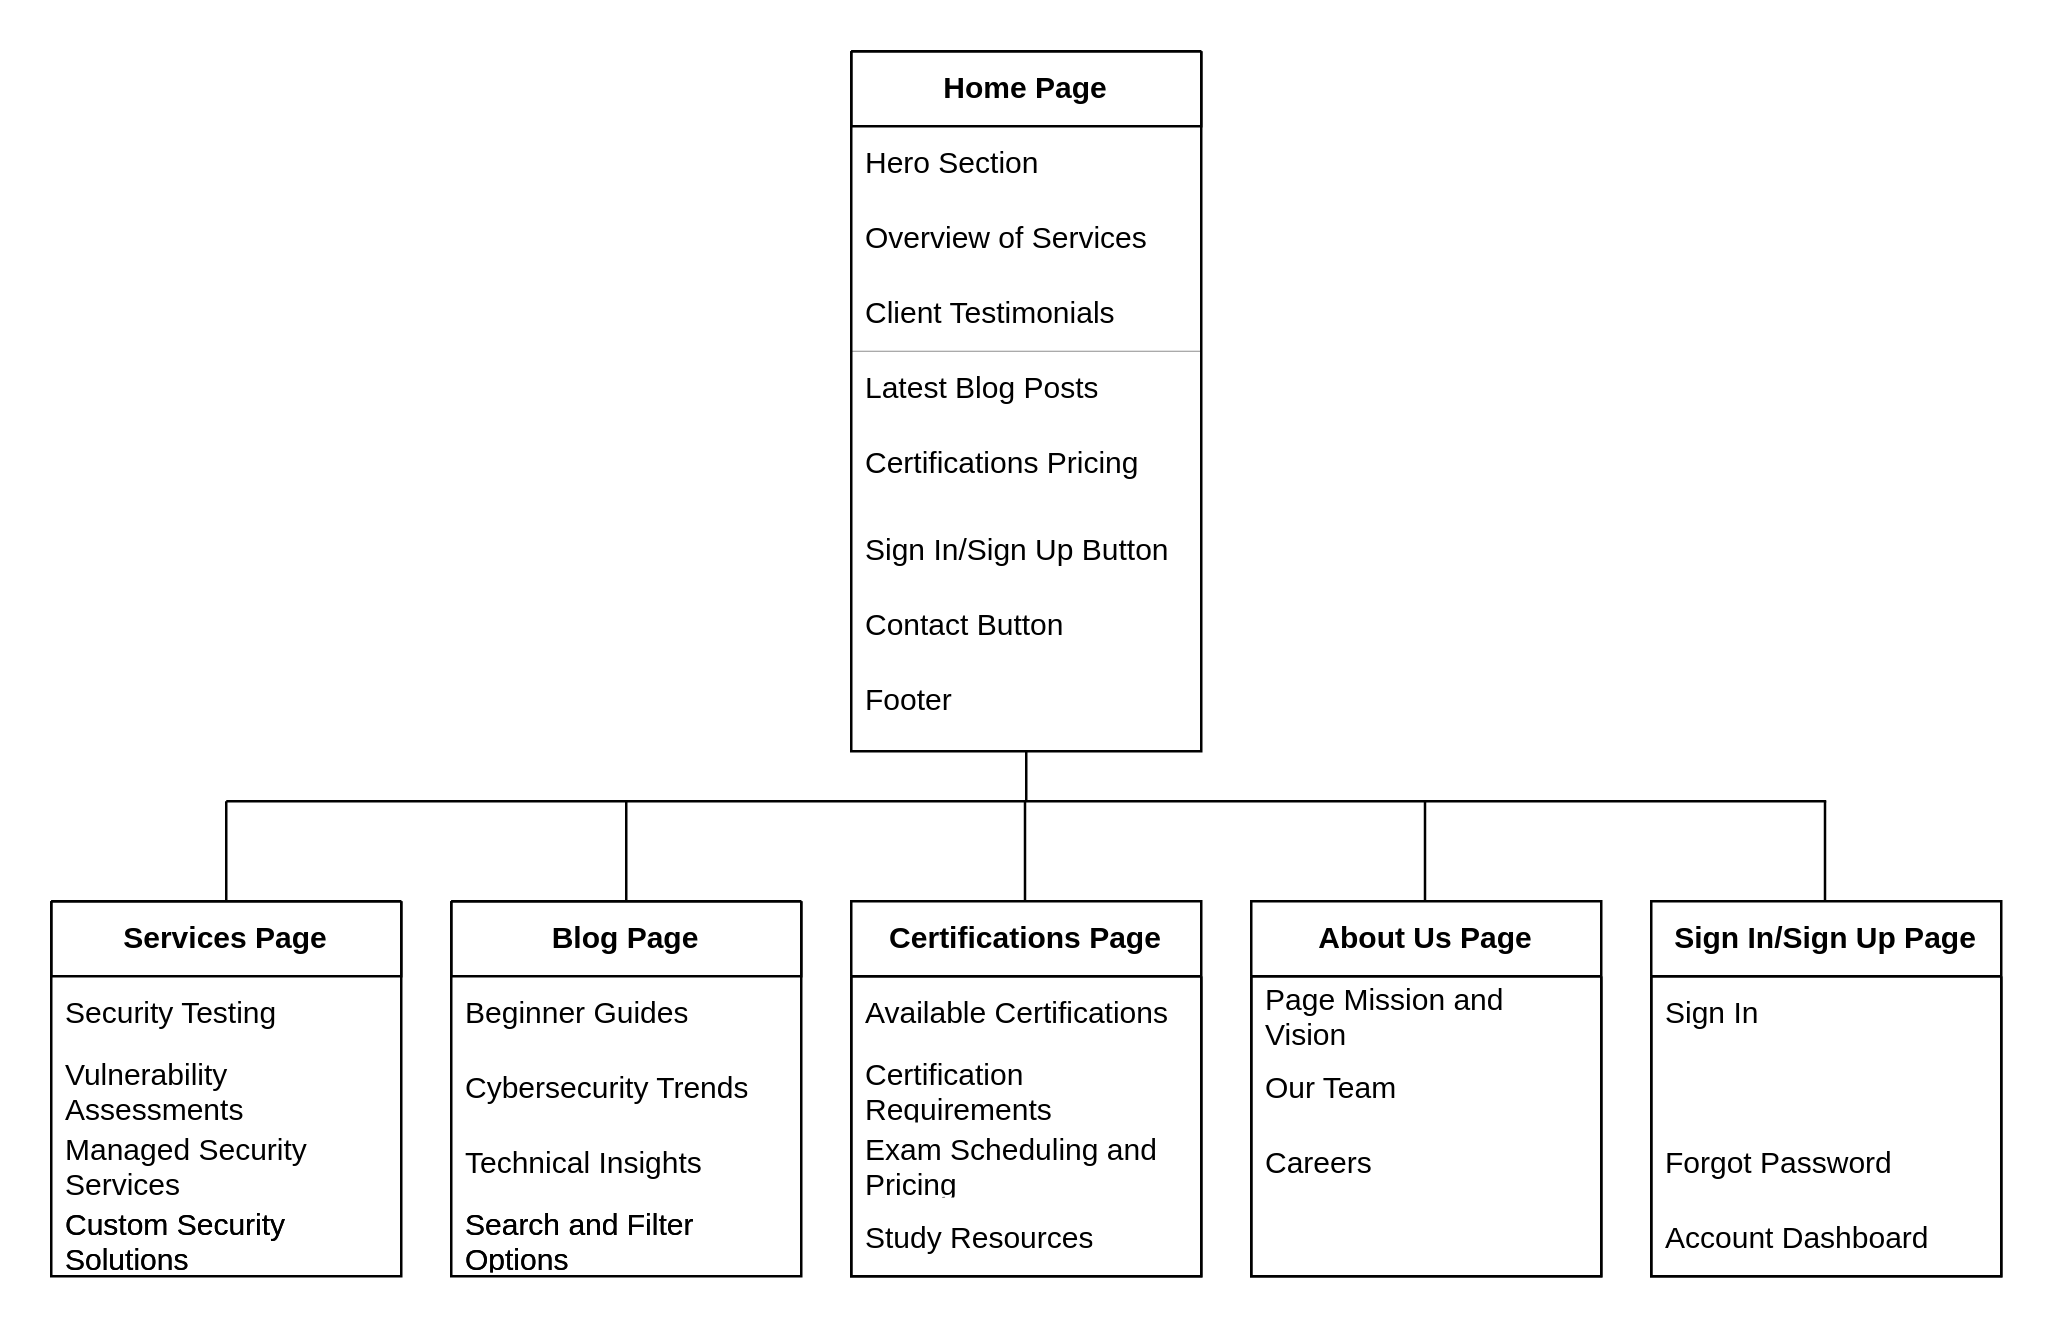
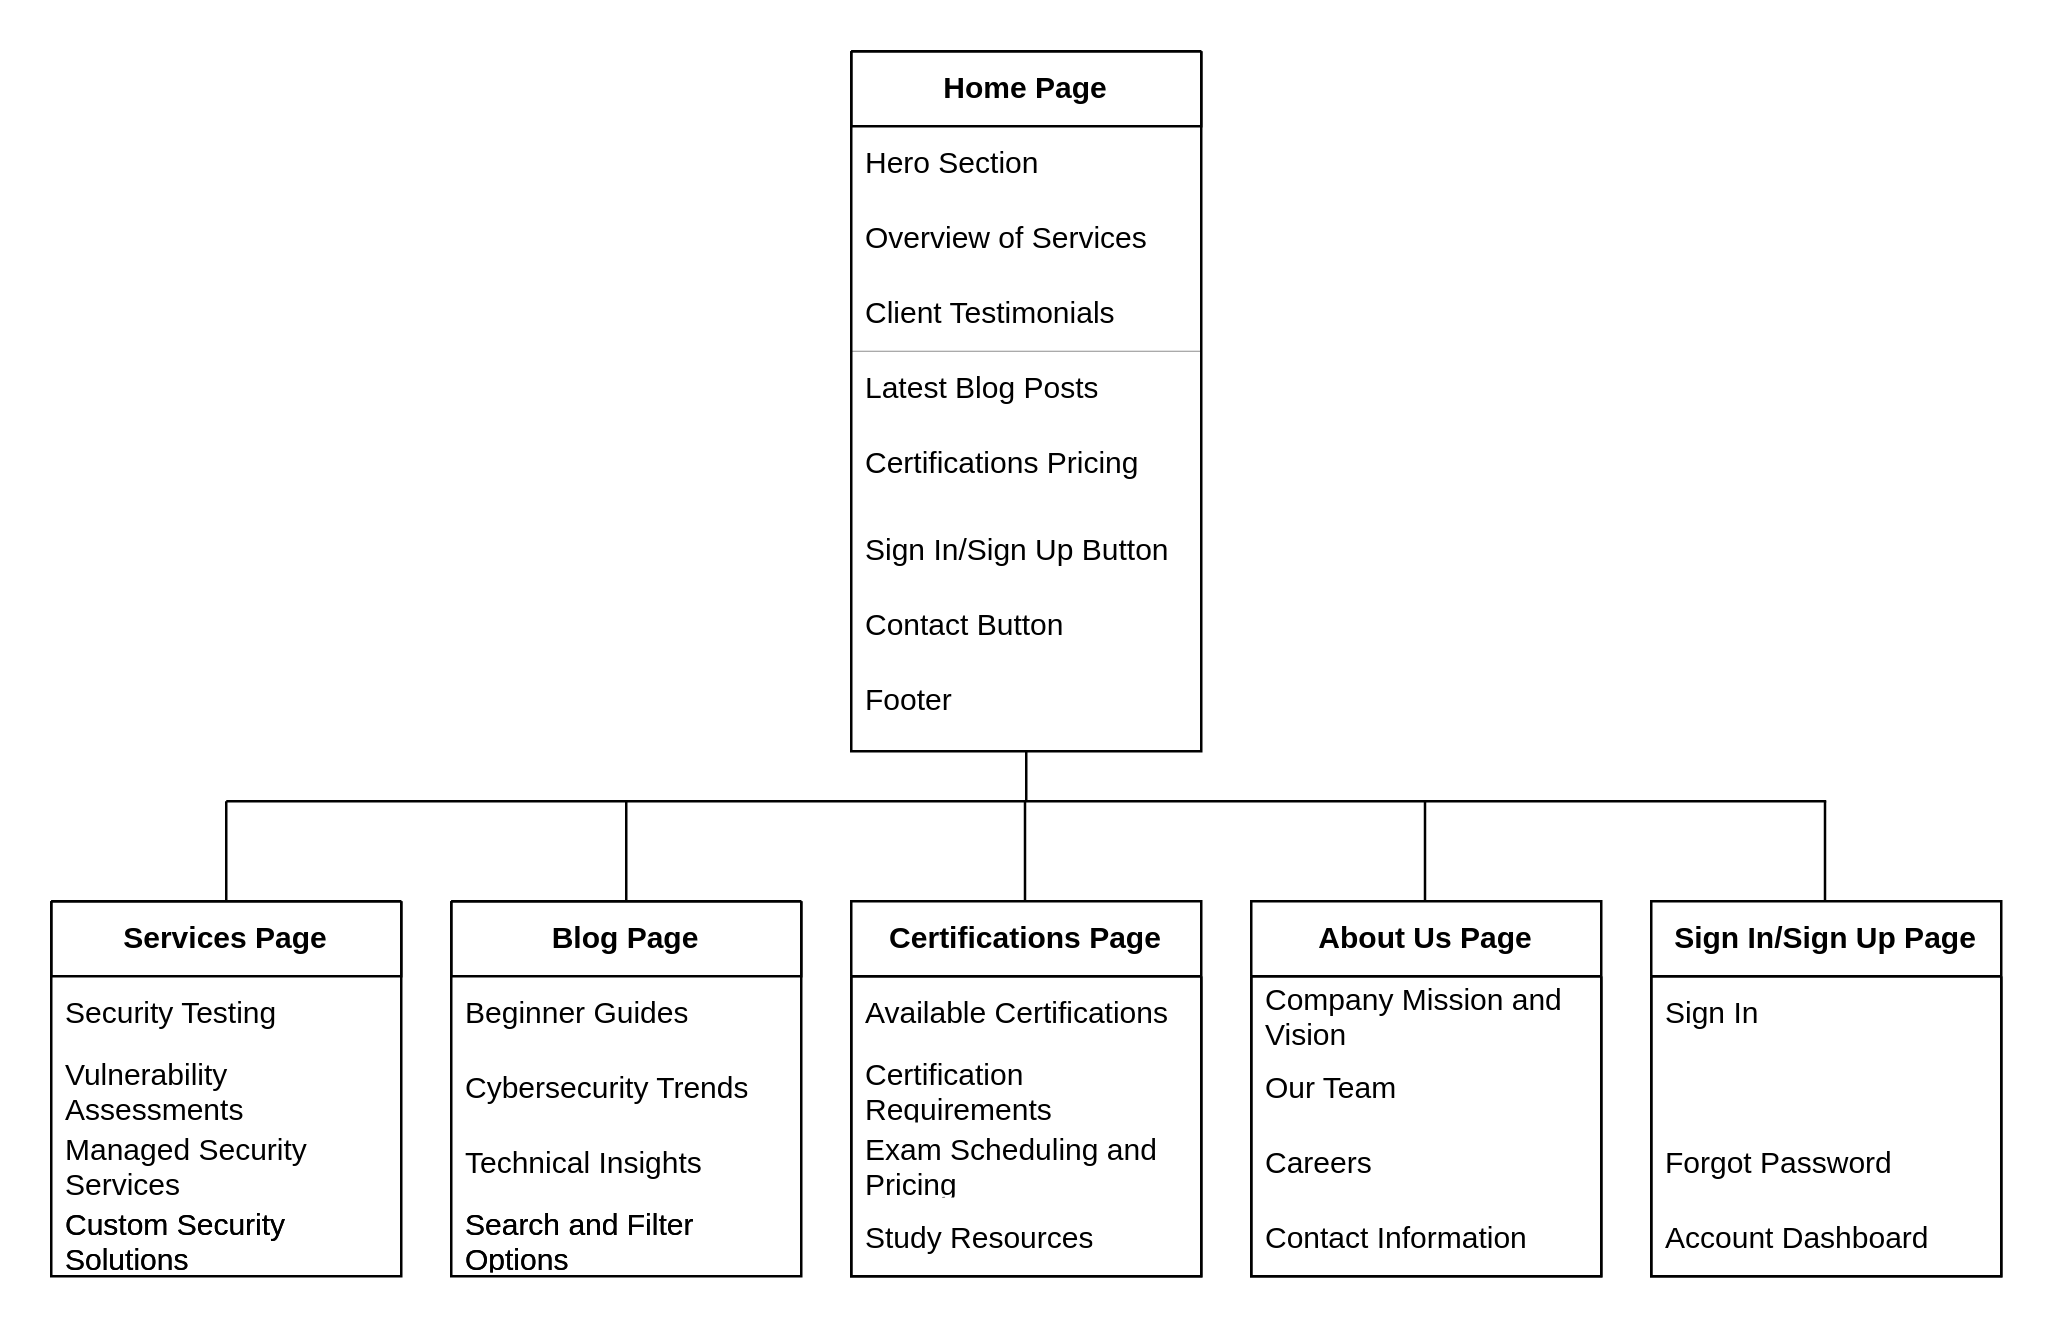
(1429, 1014) -> (1429, 1014)
none -> (1426, 1239)
